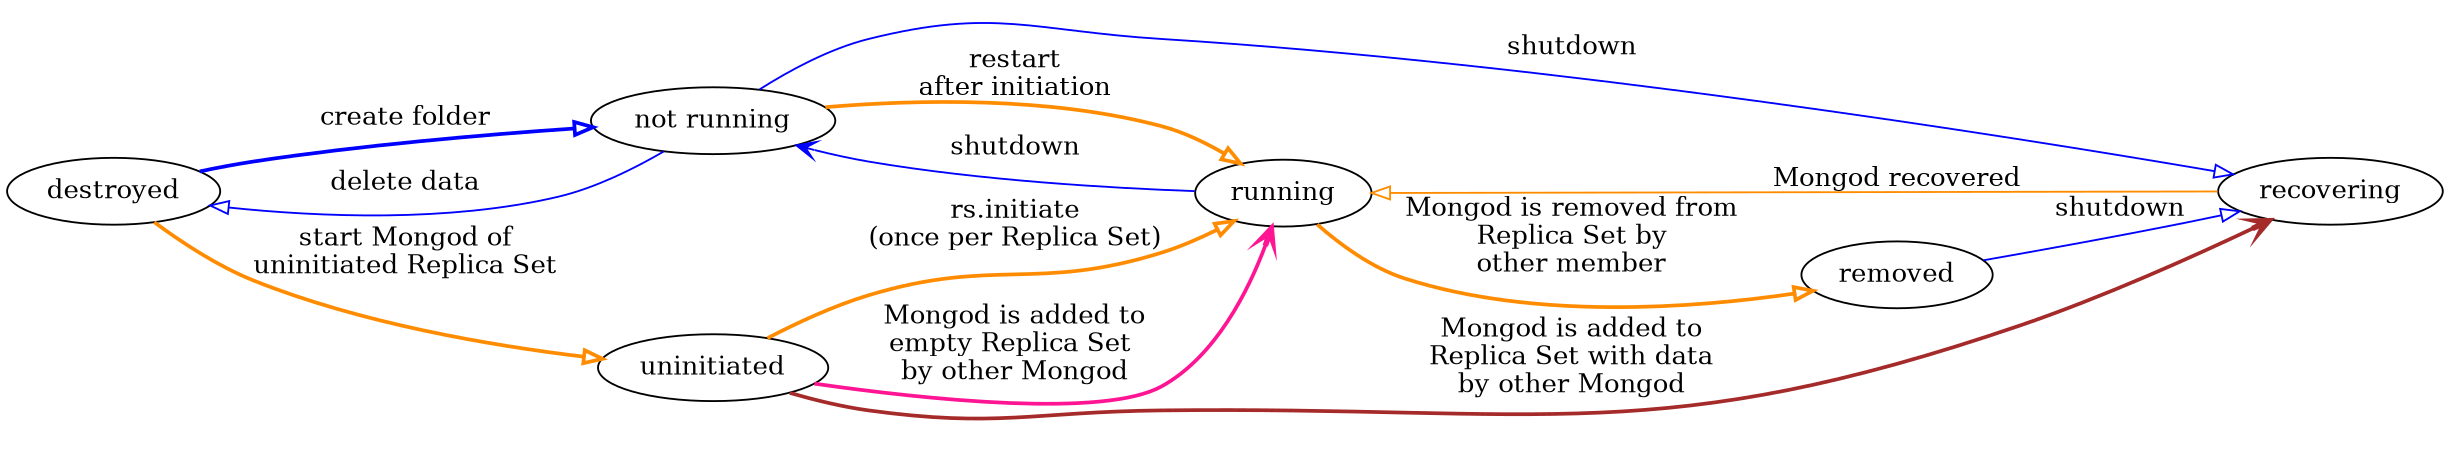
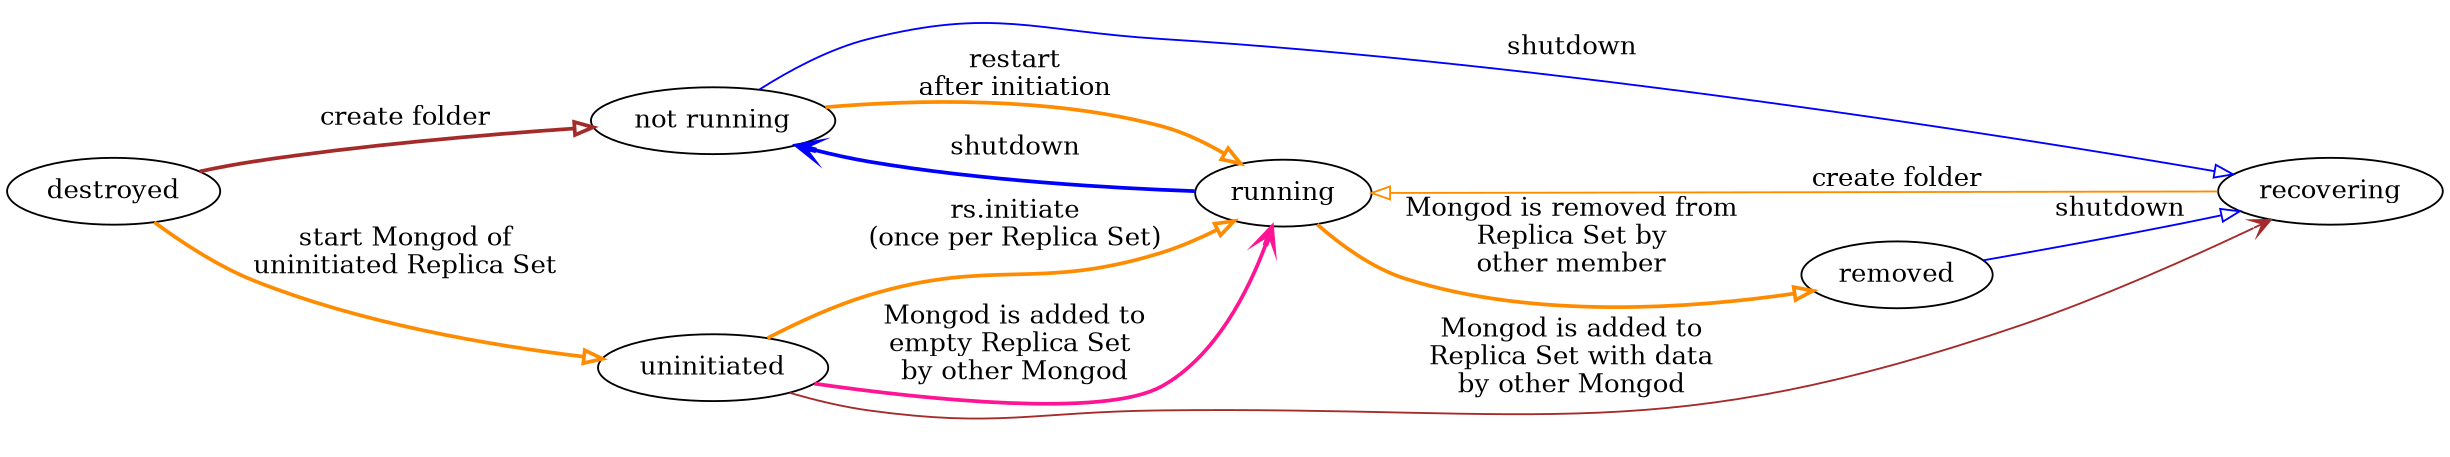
(386, 145) -> (386, 145)
(1004, 179) -> (1004, 179)
(1897, 179) -> (1897, 179)
(452, 212) -> none
(1535, 414) -> (1535, 414)
